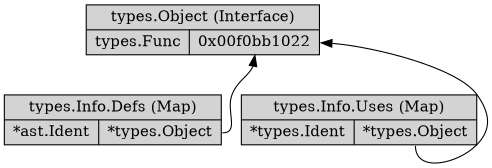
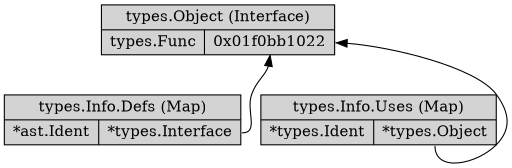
(254, 42) -> (270, 42)
(160, 132) -> (170, 132)
